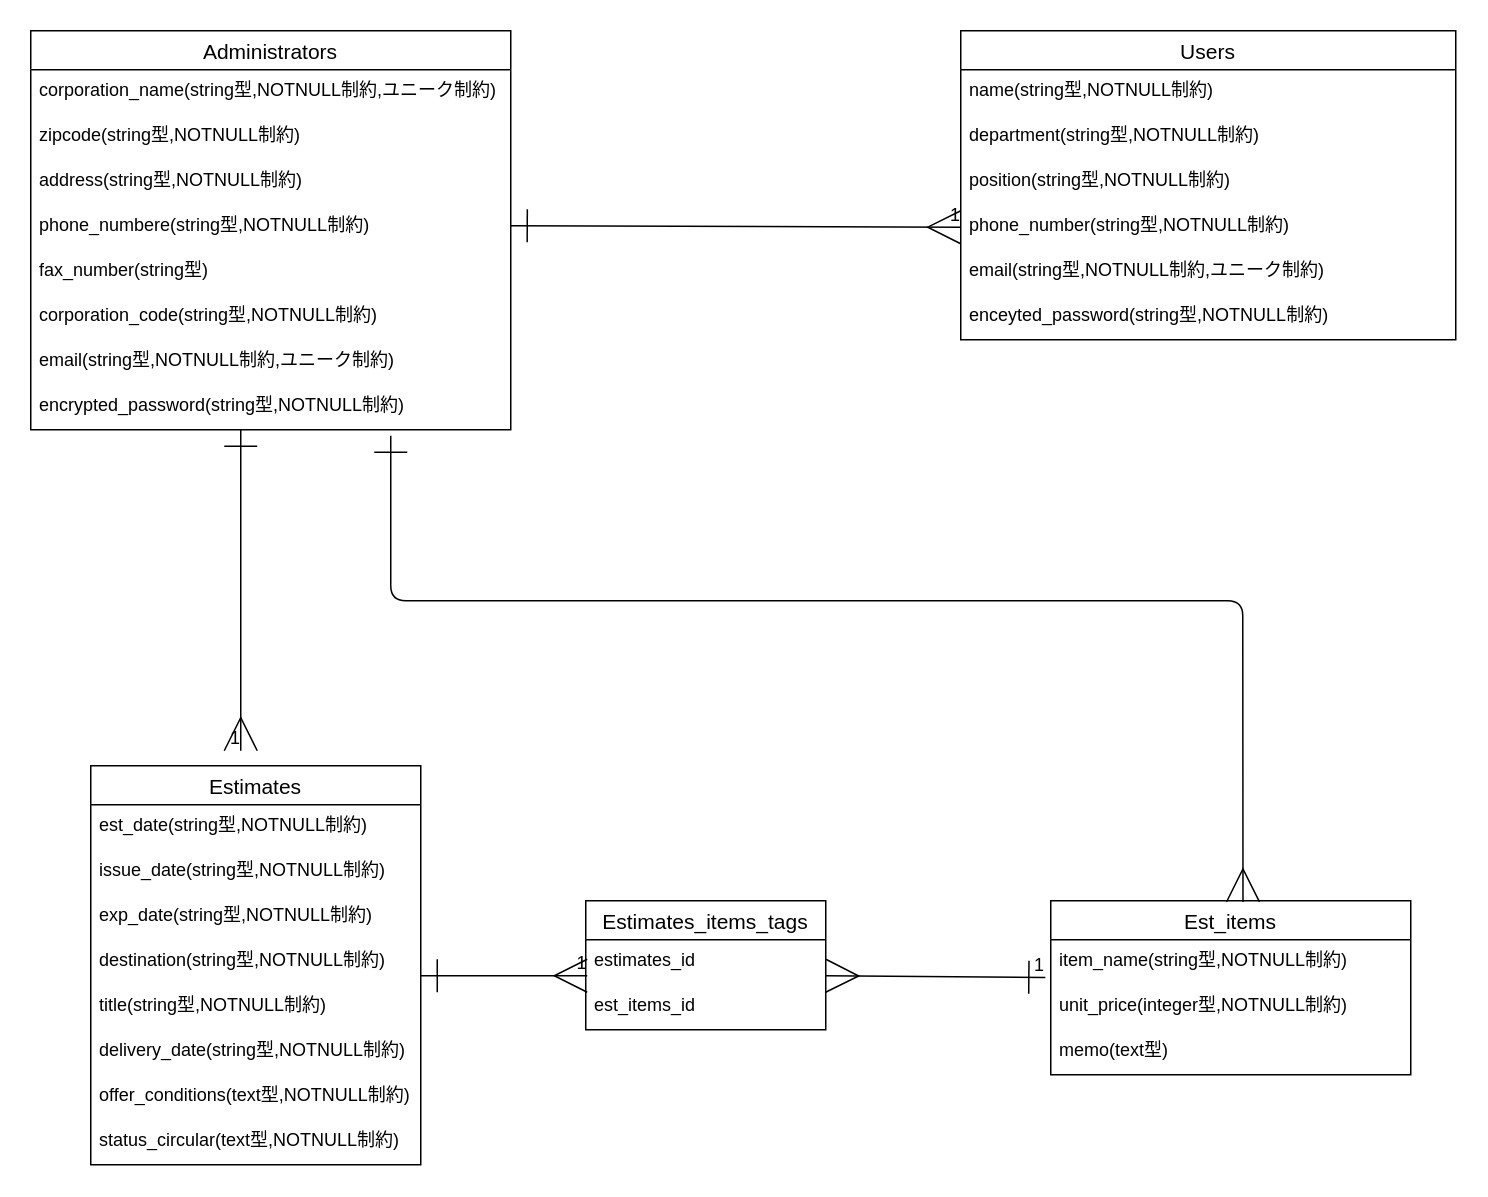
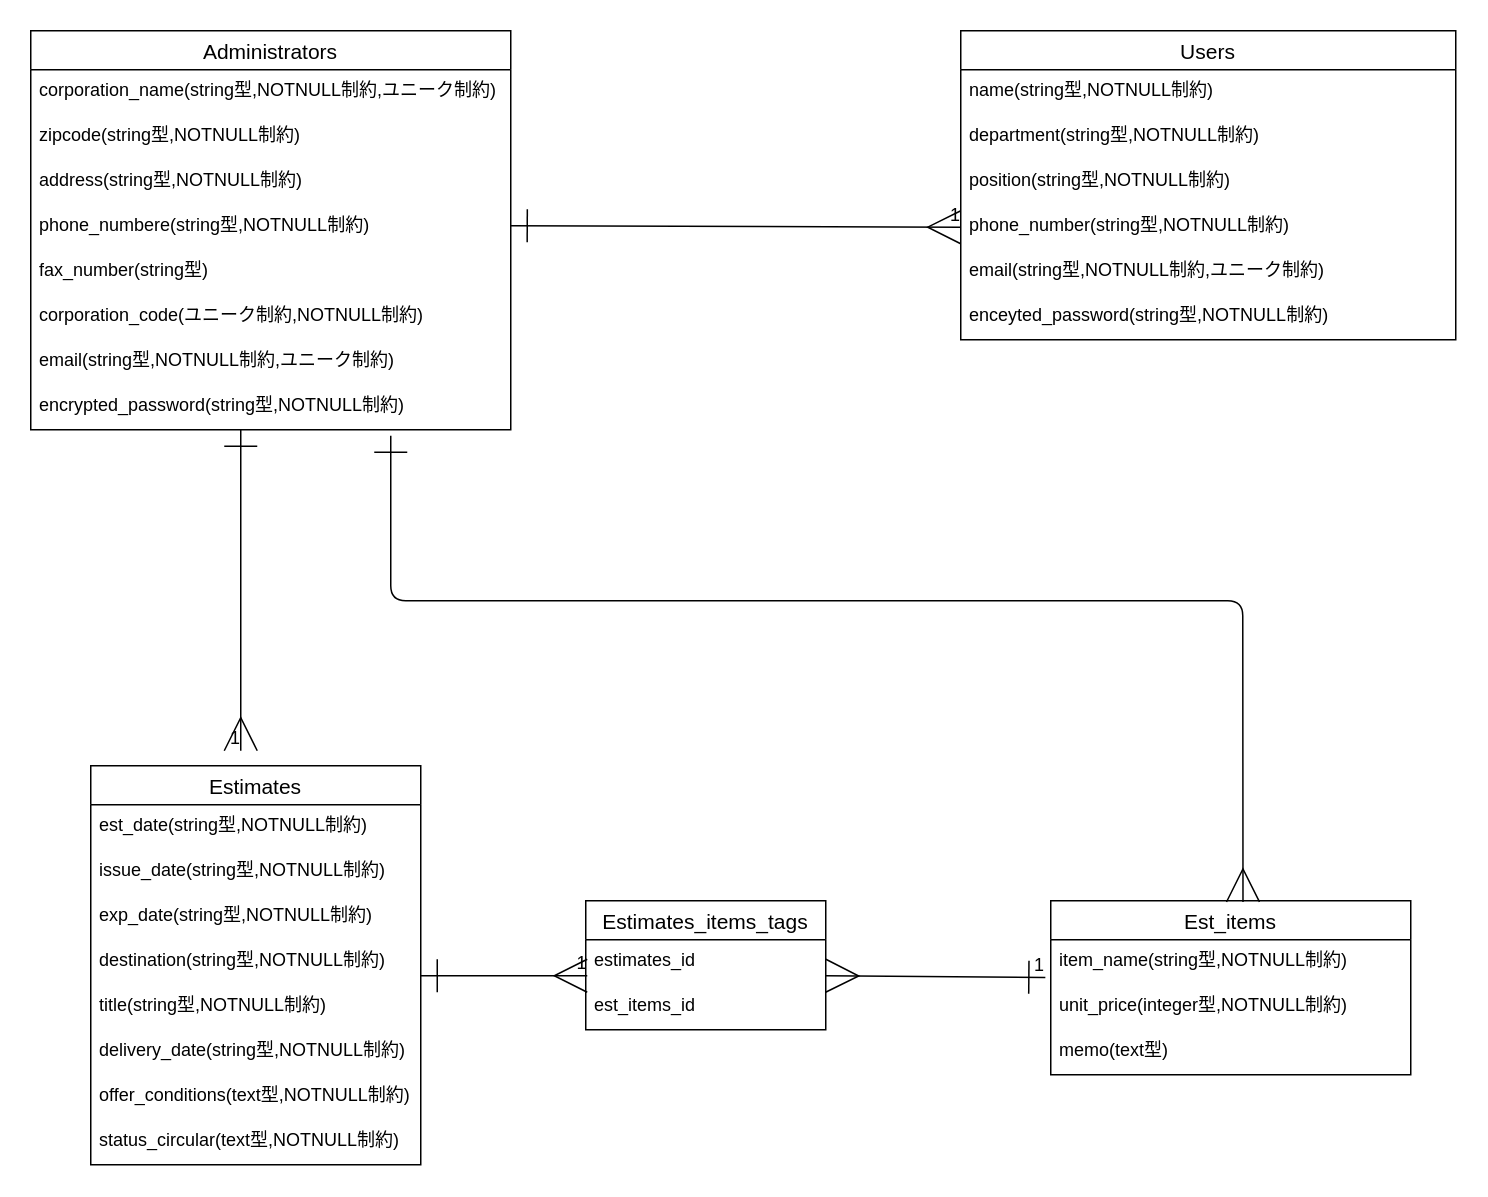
(220, 315) -> (237, 315)
